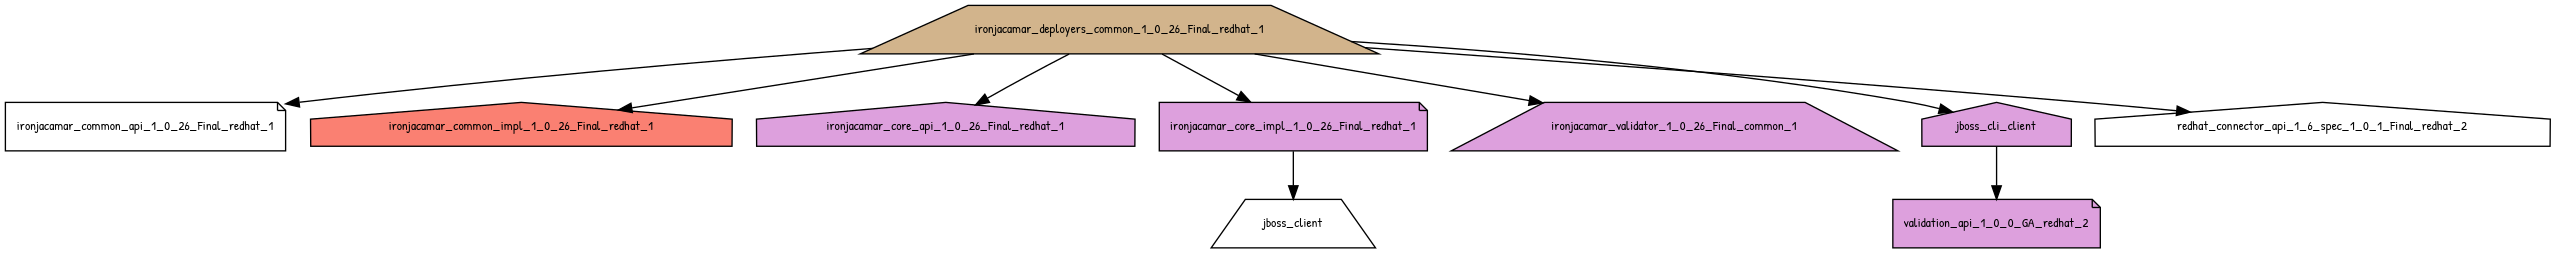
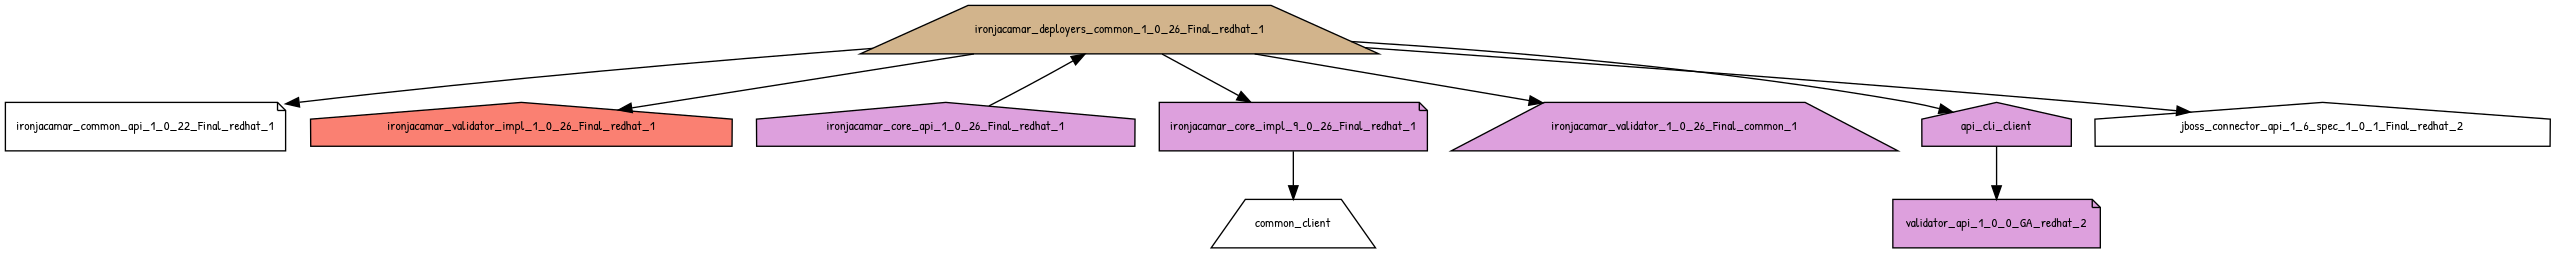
(1028, 76) -> (1031, 84)
(146, 127) -> (146, 127)
(521, 127) -> (521, 127)
(1293, 127) -> (1293, 127)
(1997, 127) -> (1997, 127)
(2323, 127) -> (2323, 127)
(1293, 224) -> (1293, 224)
(1997, 224) -> (1997, 224)
